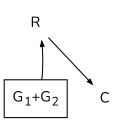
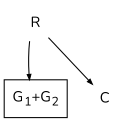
(43, 63) -> (29, 58)
